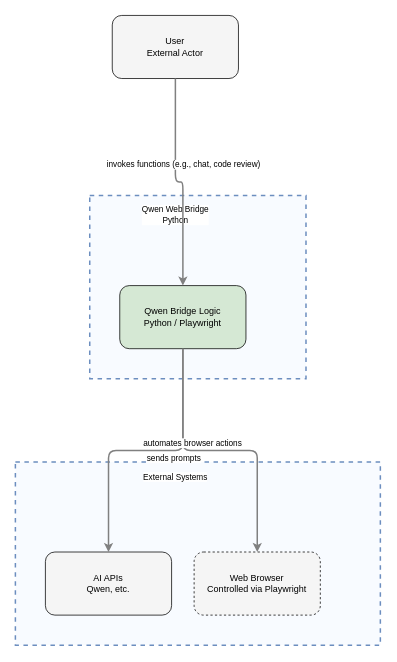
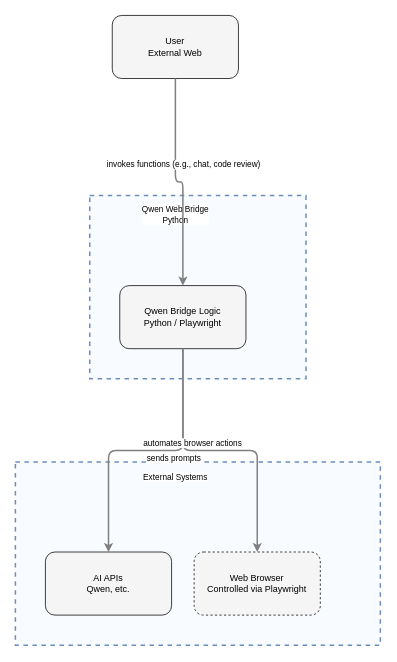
(175, 47) -> (175, 47)
(183, 317) -> (183, 317)
